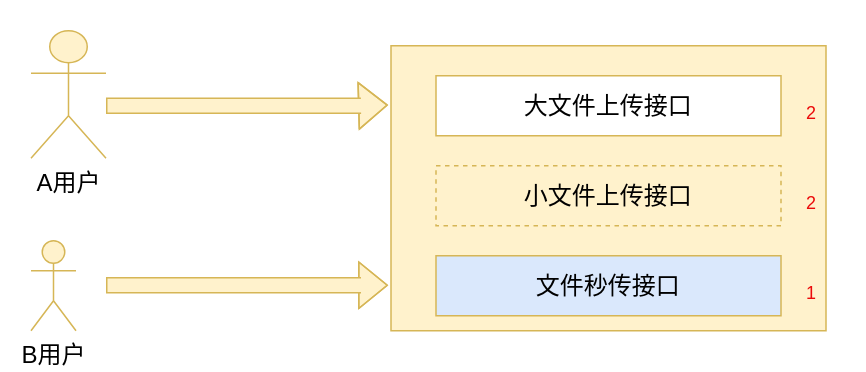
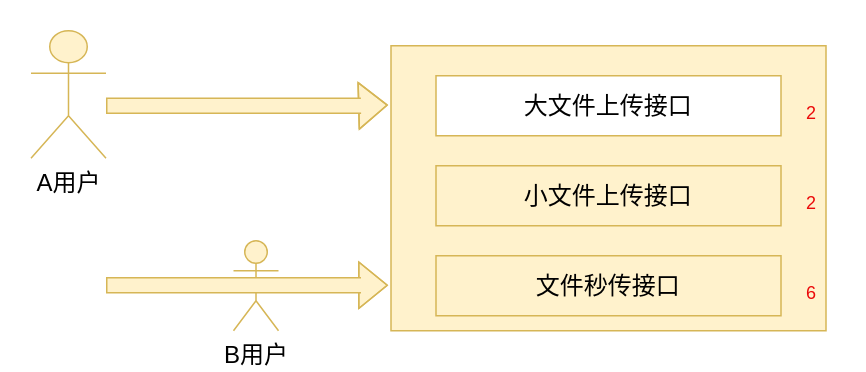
(608, 196) -> (608, 196)
(53, 286) -> (256, 286)
(608, 286) -> (608, 286)
(812, 293) -> (812, 293)
